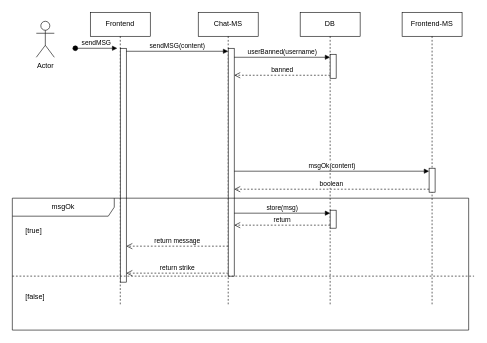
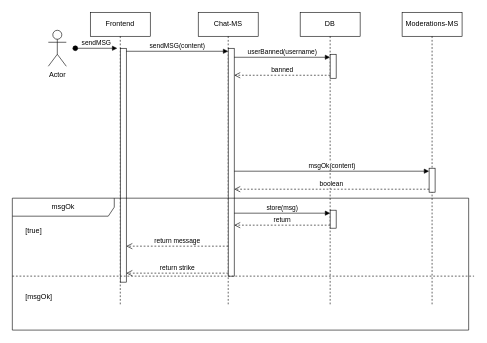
(432, 24) -> (432, 24)
(45, 39) -> (57, 48)
(39, 297) -> (40, 297)
